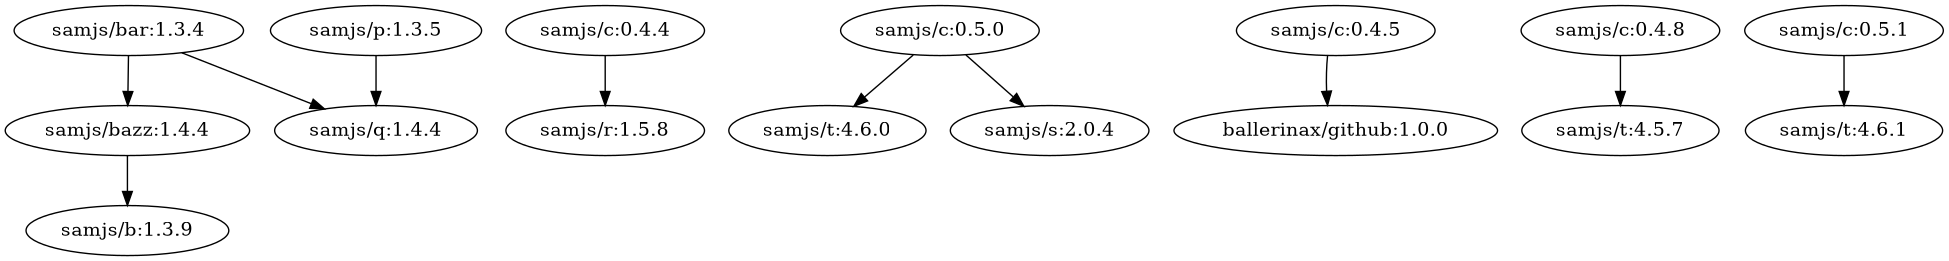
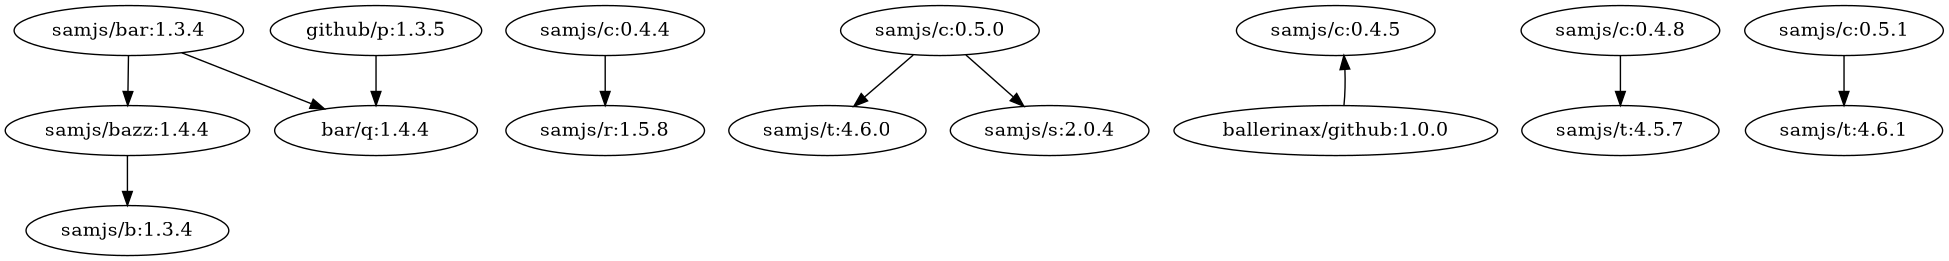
(376, 31) -> (376, 31)
(1326, 73) -> (1345, 87)
(376, 131) -> (376, 131)
(127, 231) -> (127, 231)
